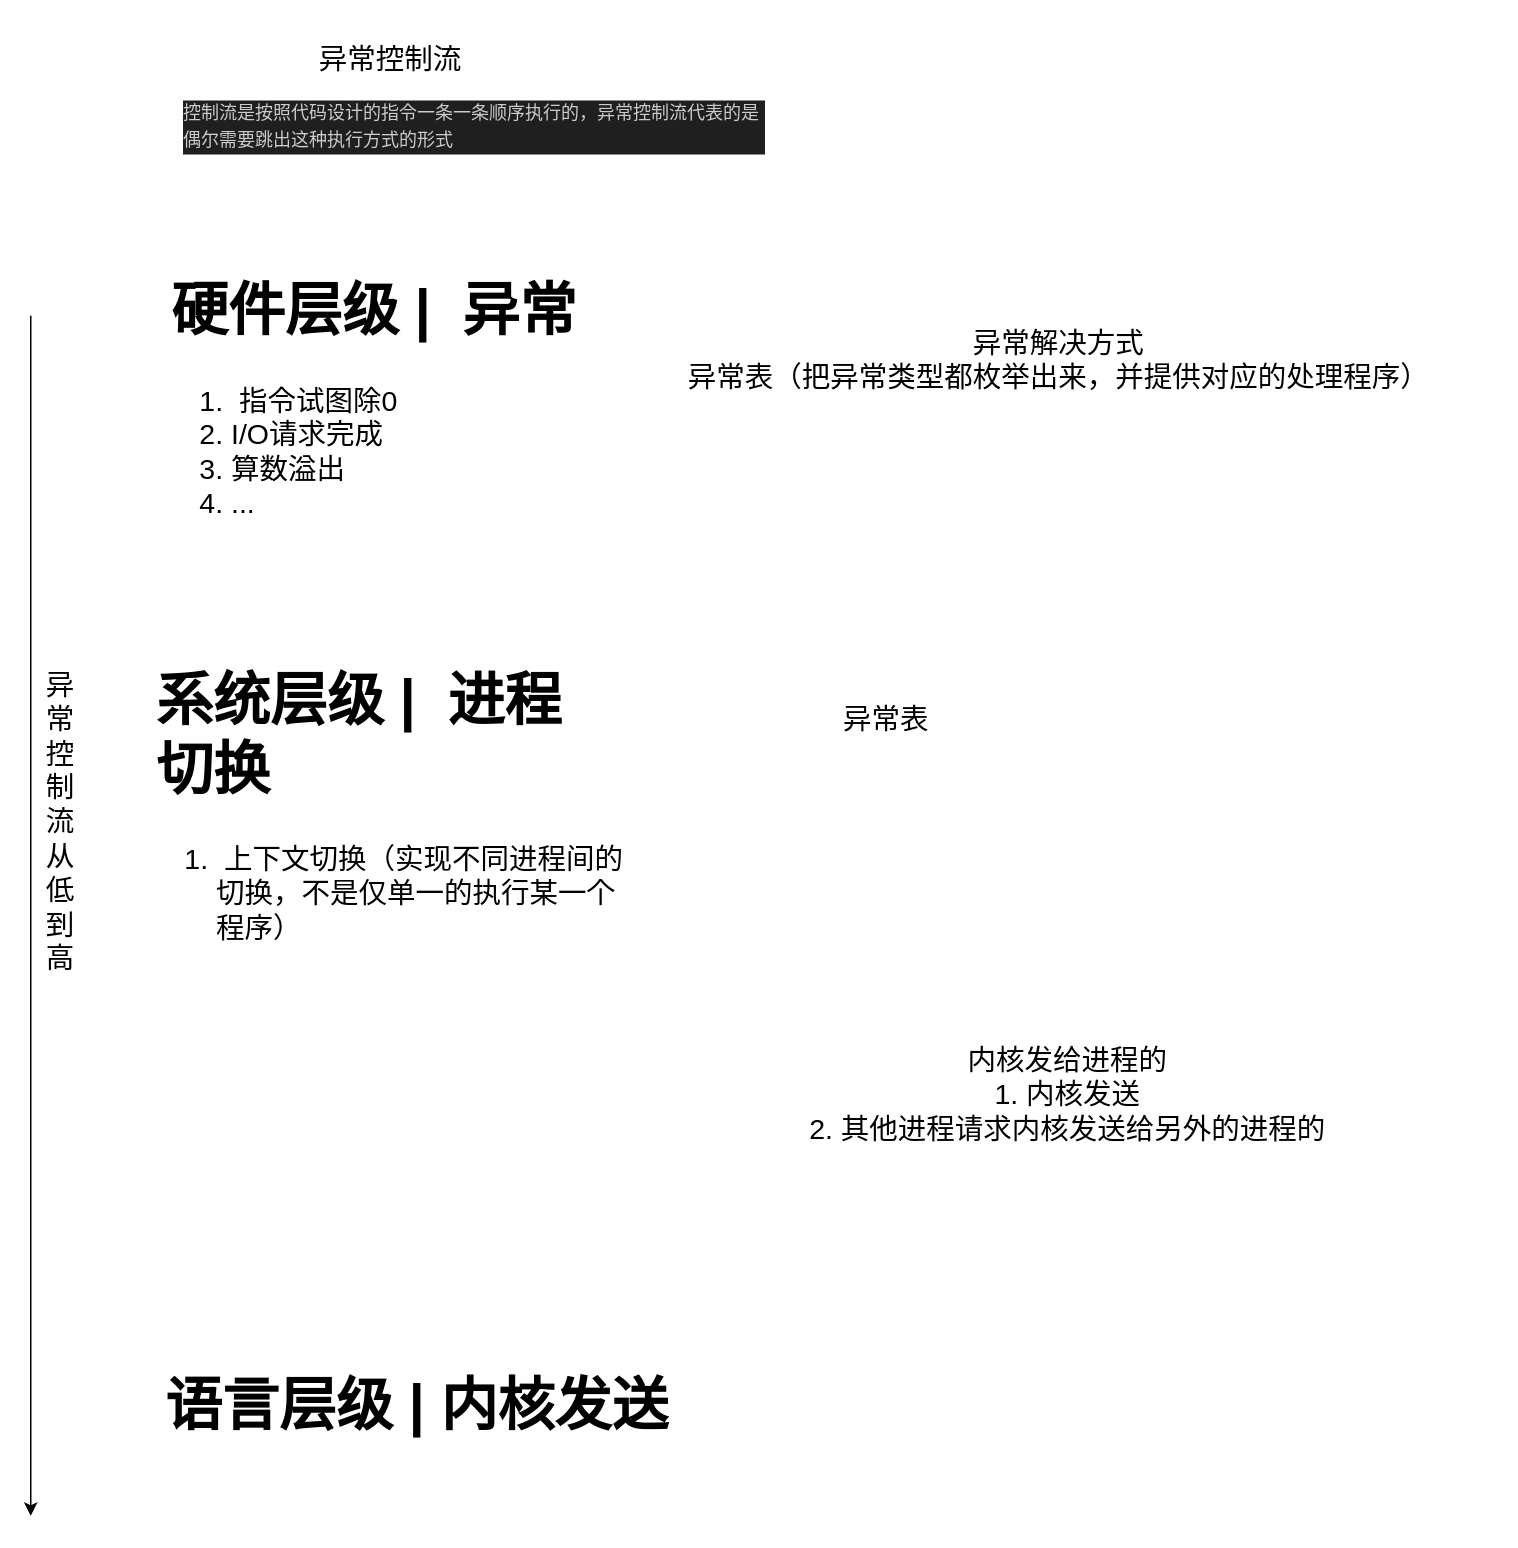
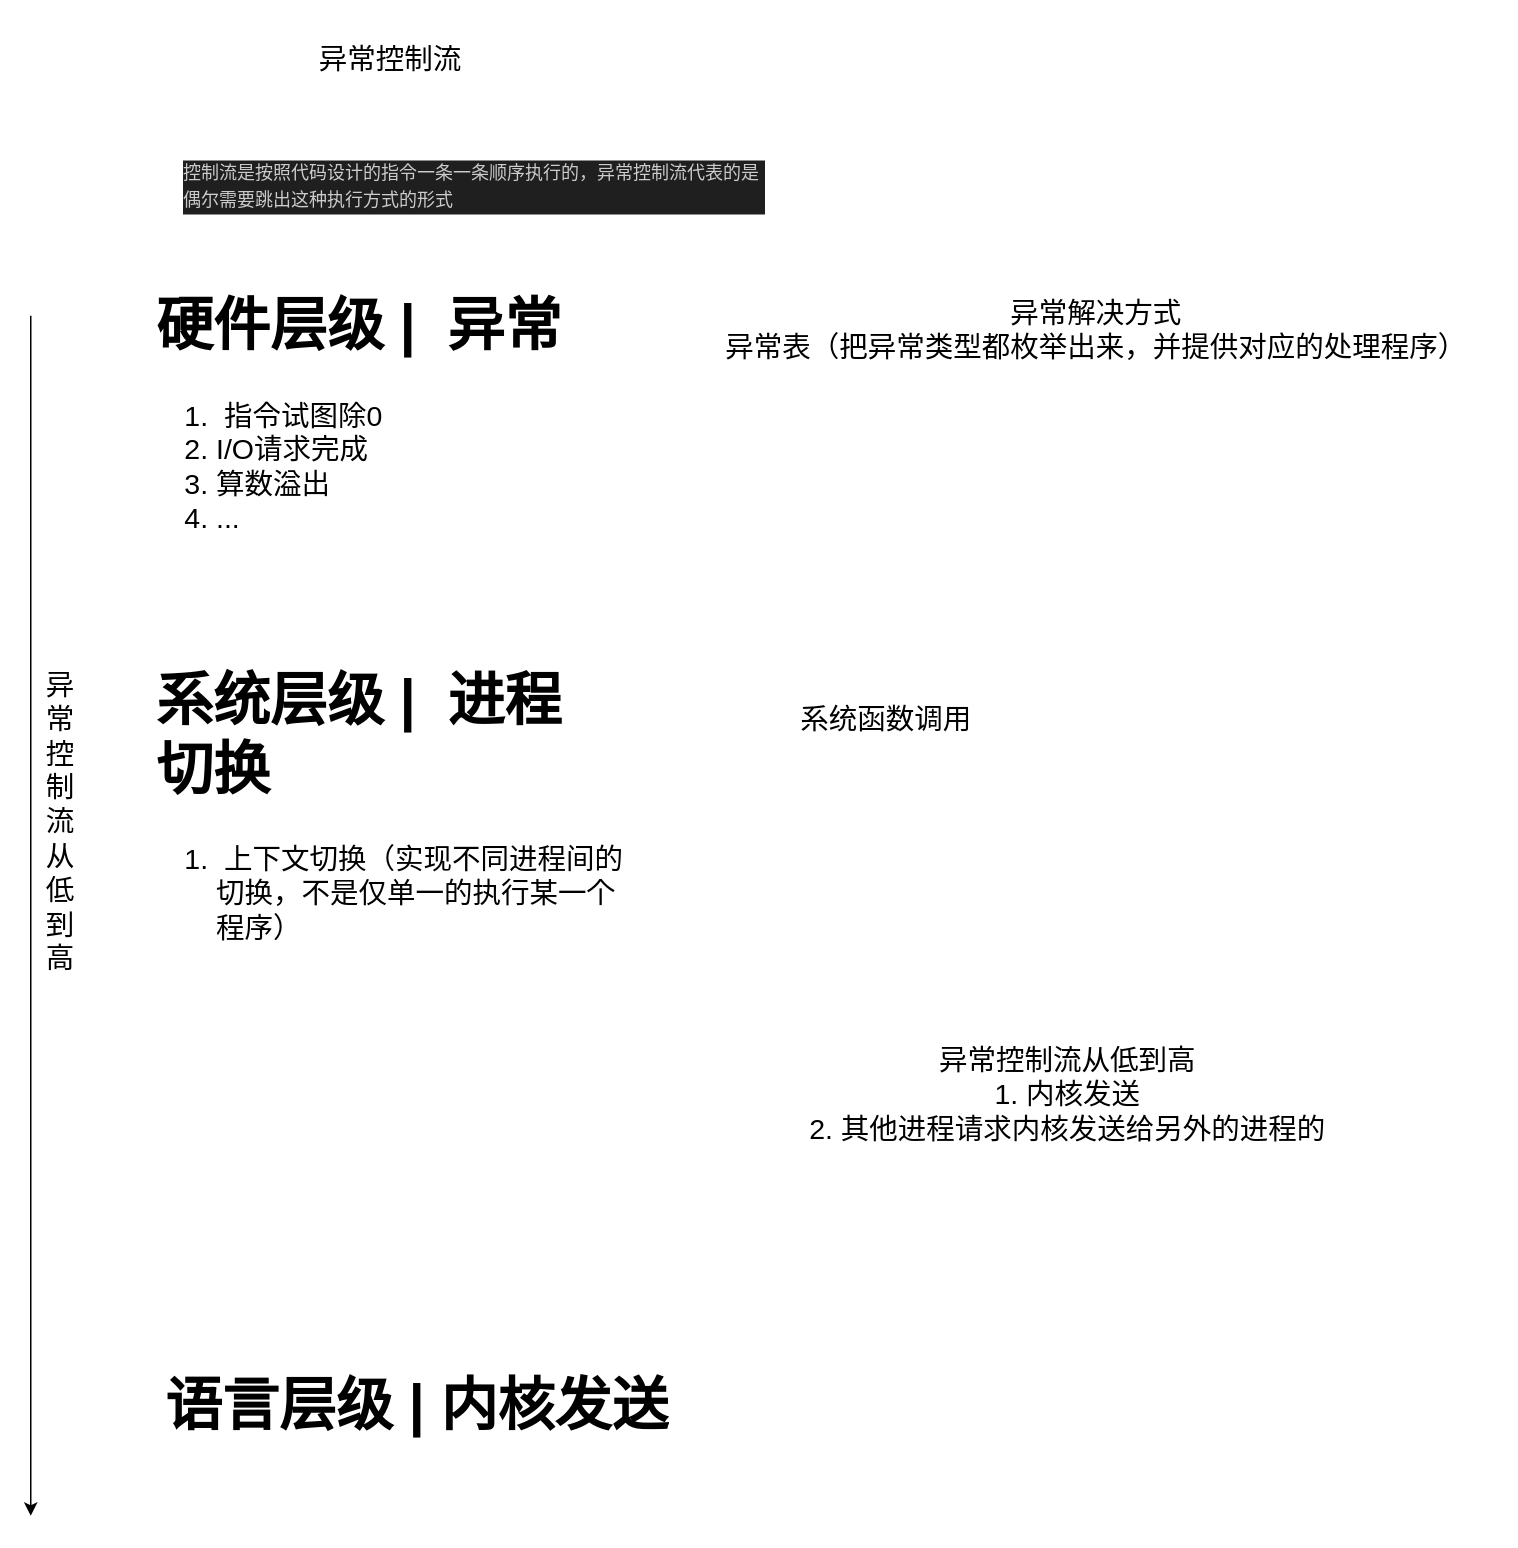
(473, 128) -> (473, 188)
(1058, 361) -> (1096, 331)
(405, 406) -> (390, 421)
(887, 721) -> (887, 721)
(1068, 1096) -> (1068, 1096)
